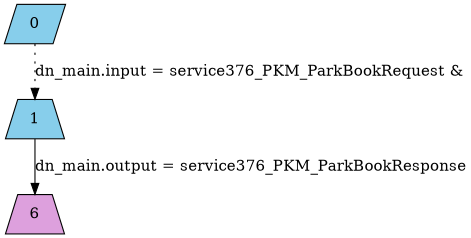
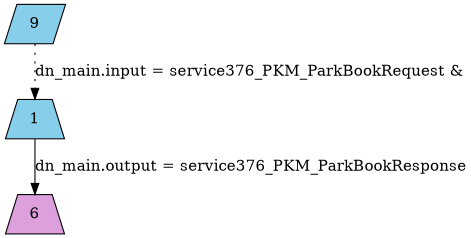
(35, 24) -> (35, 24)
